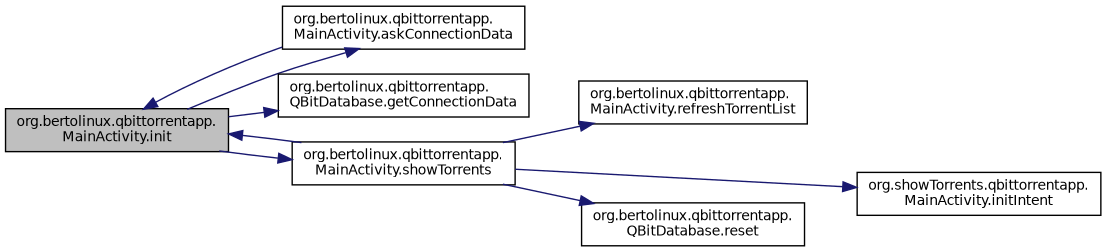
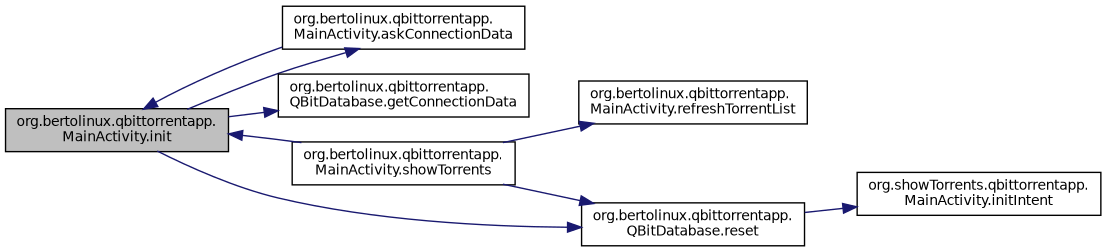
(249, 155) -> (357, 213)
(679, 178) -> (824, 210)
